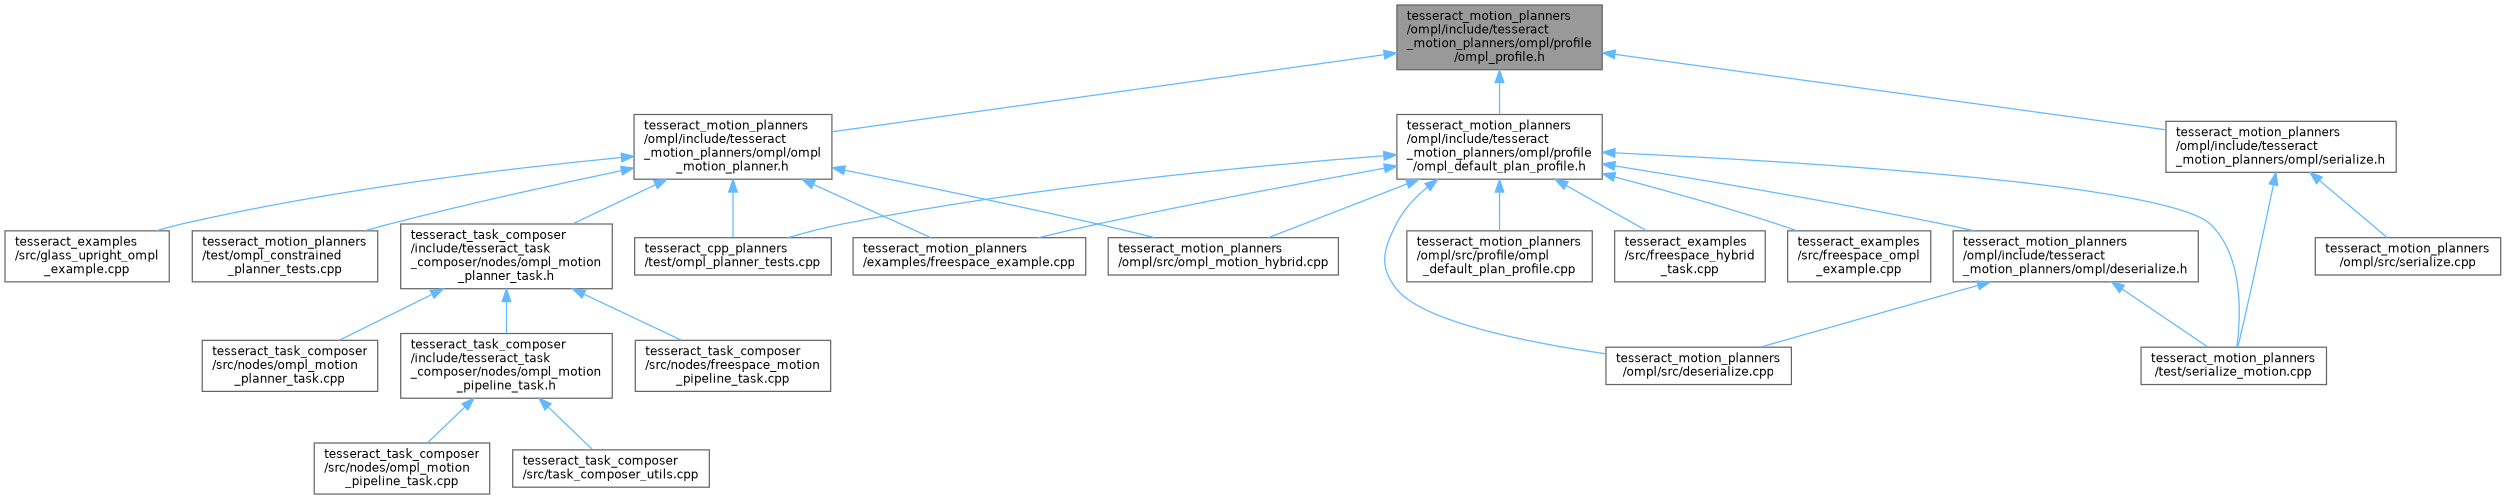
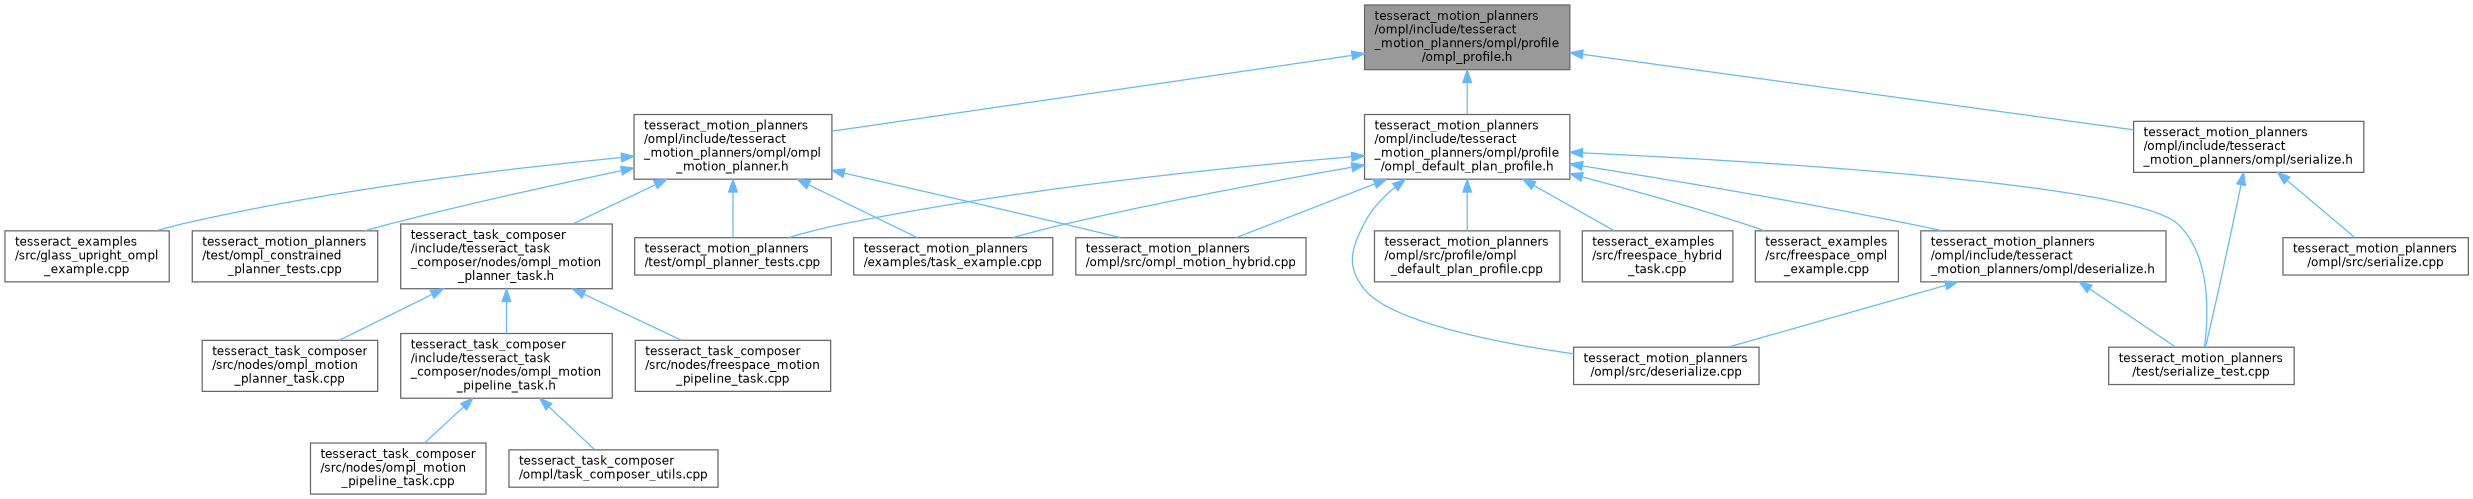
(733, 256) -> (733, 256)
(969, 256) -> (953, 256)
(2234, 366) -> (2201, 366)
(611, 469) -> (614, 469)
